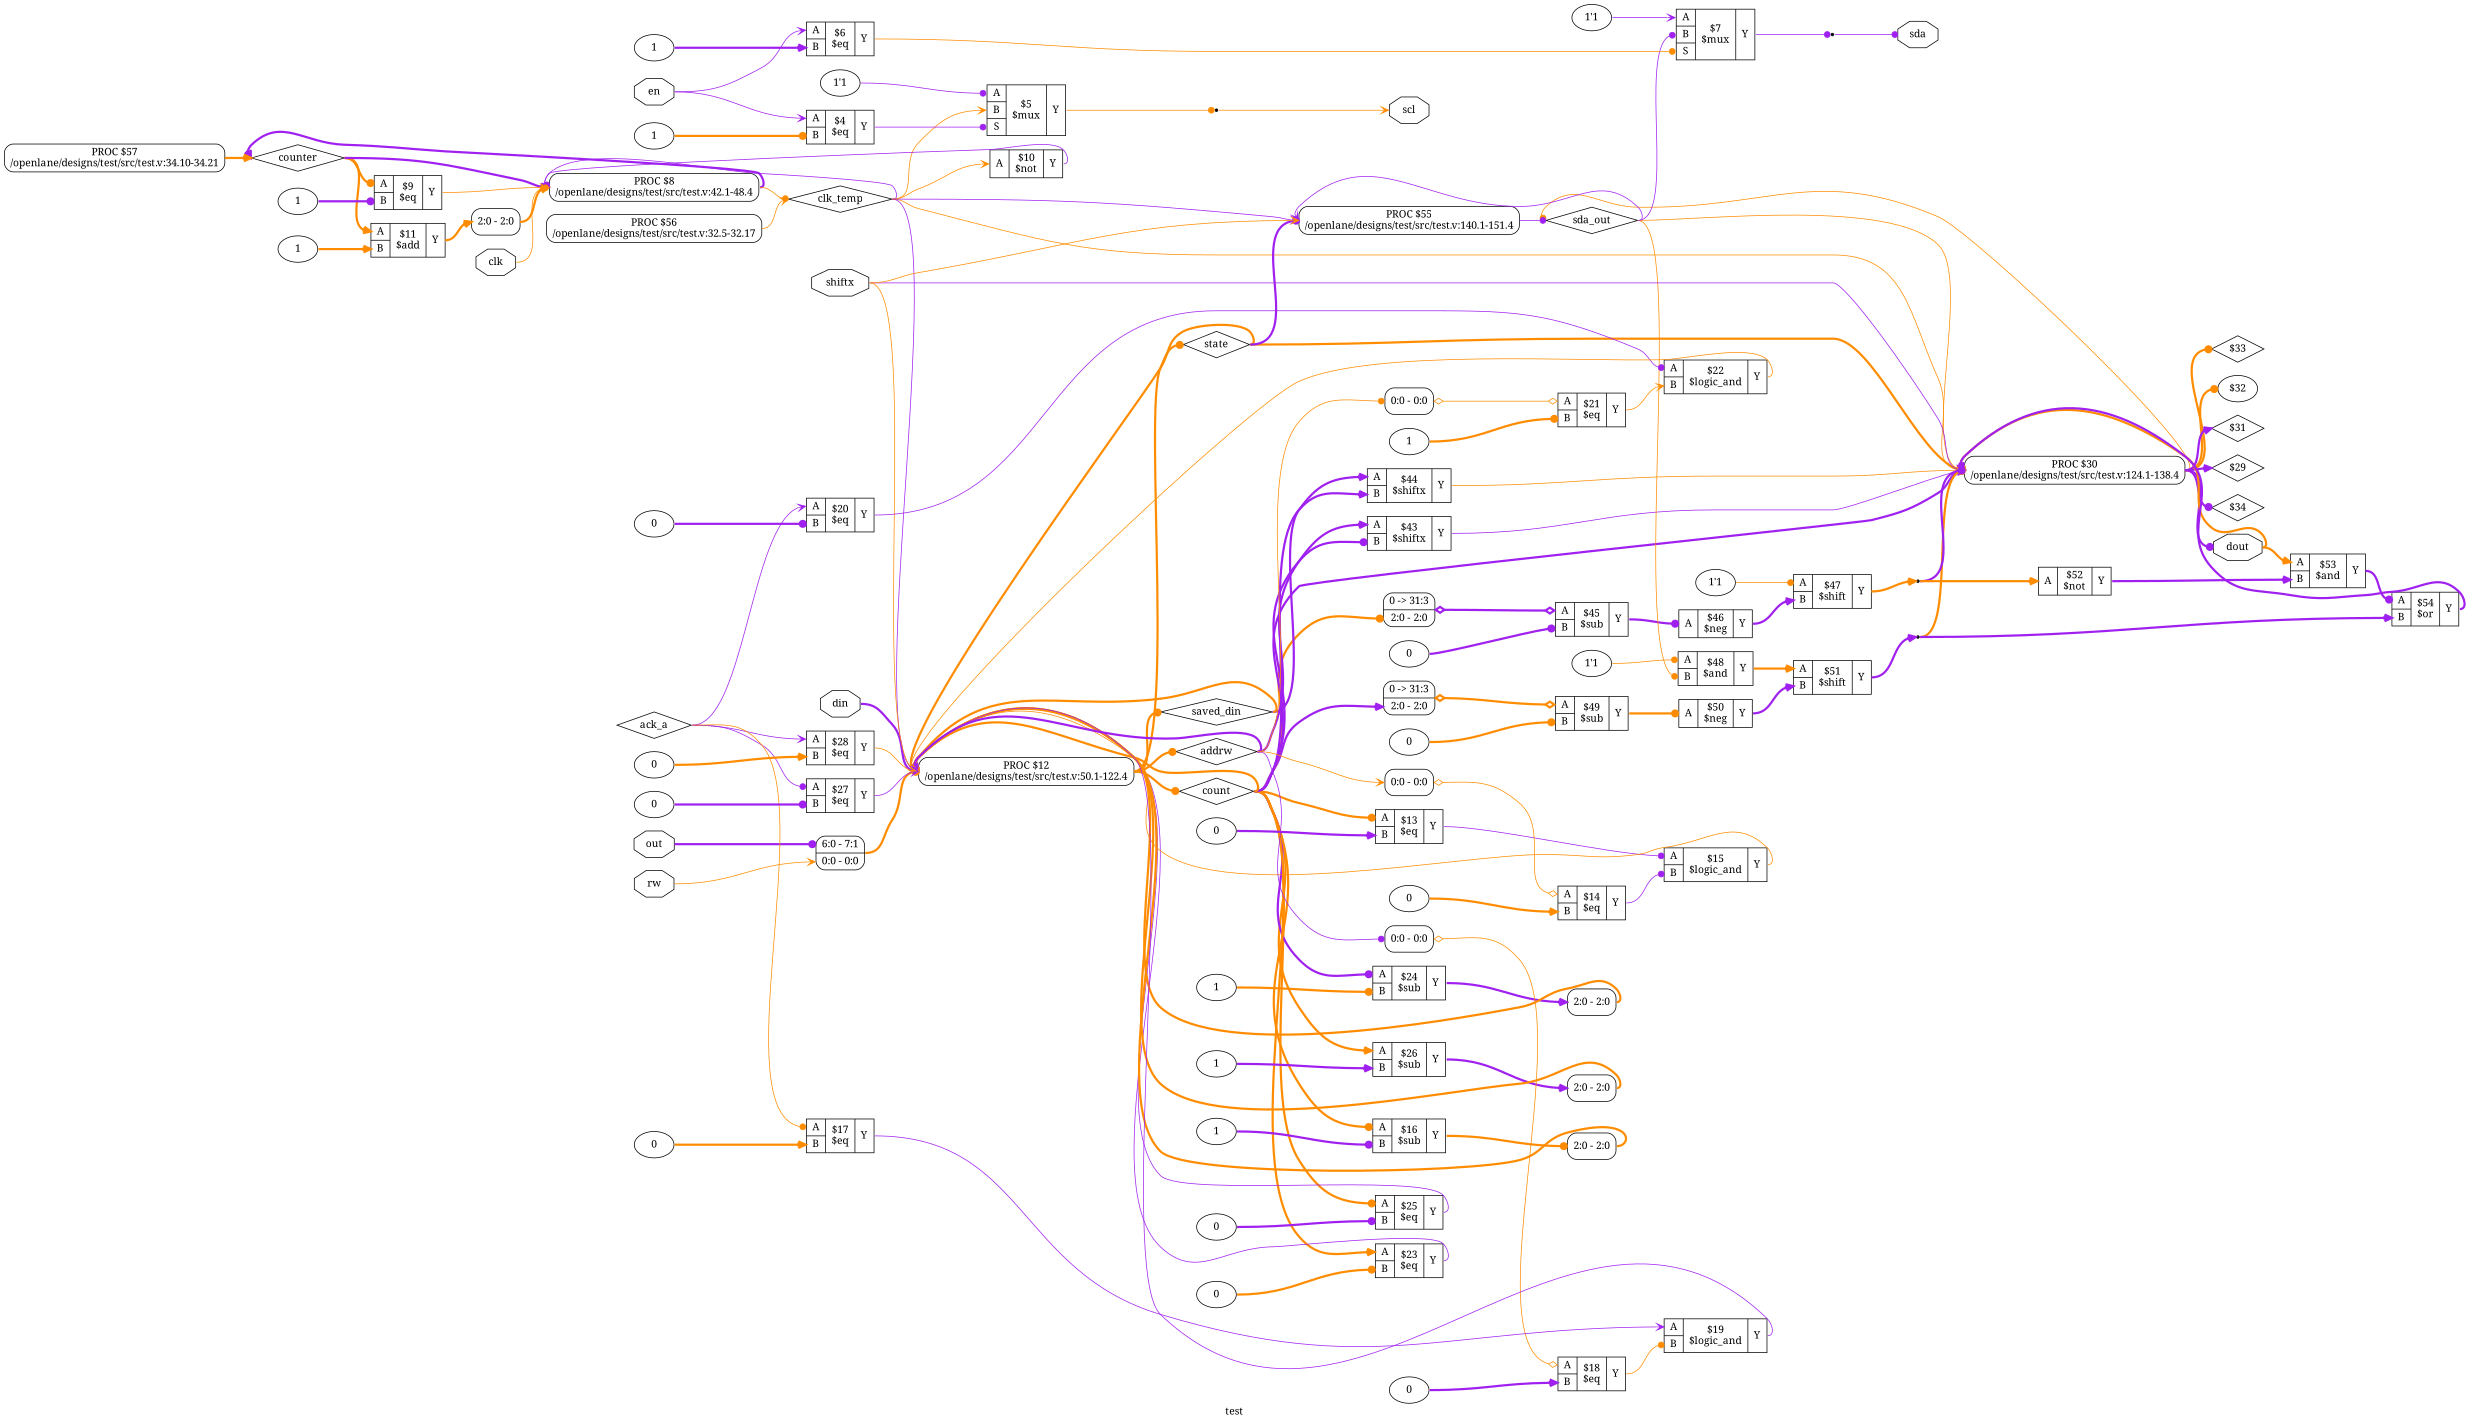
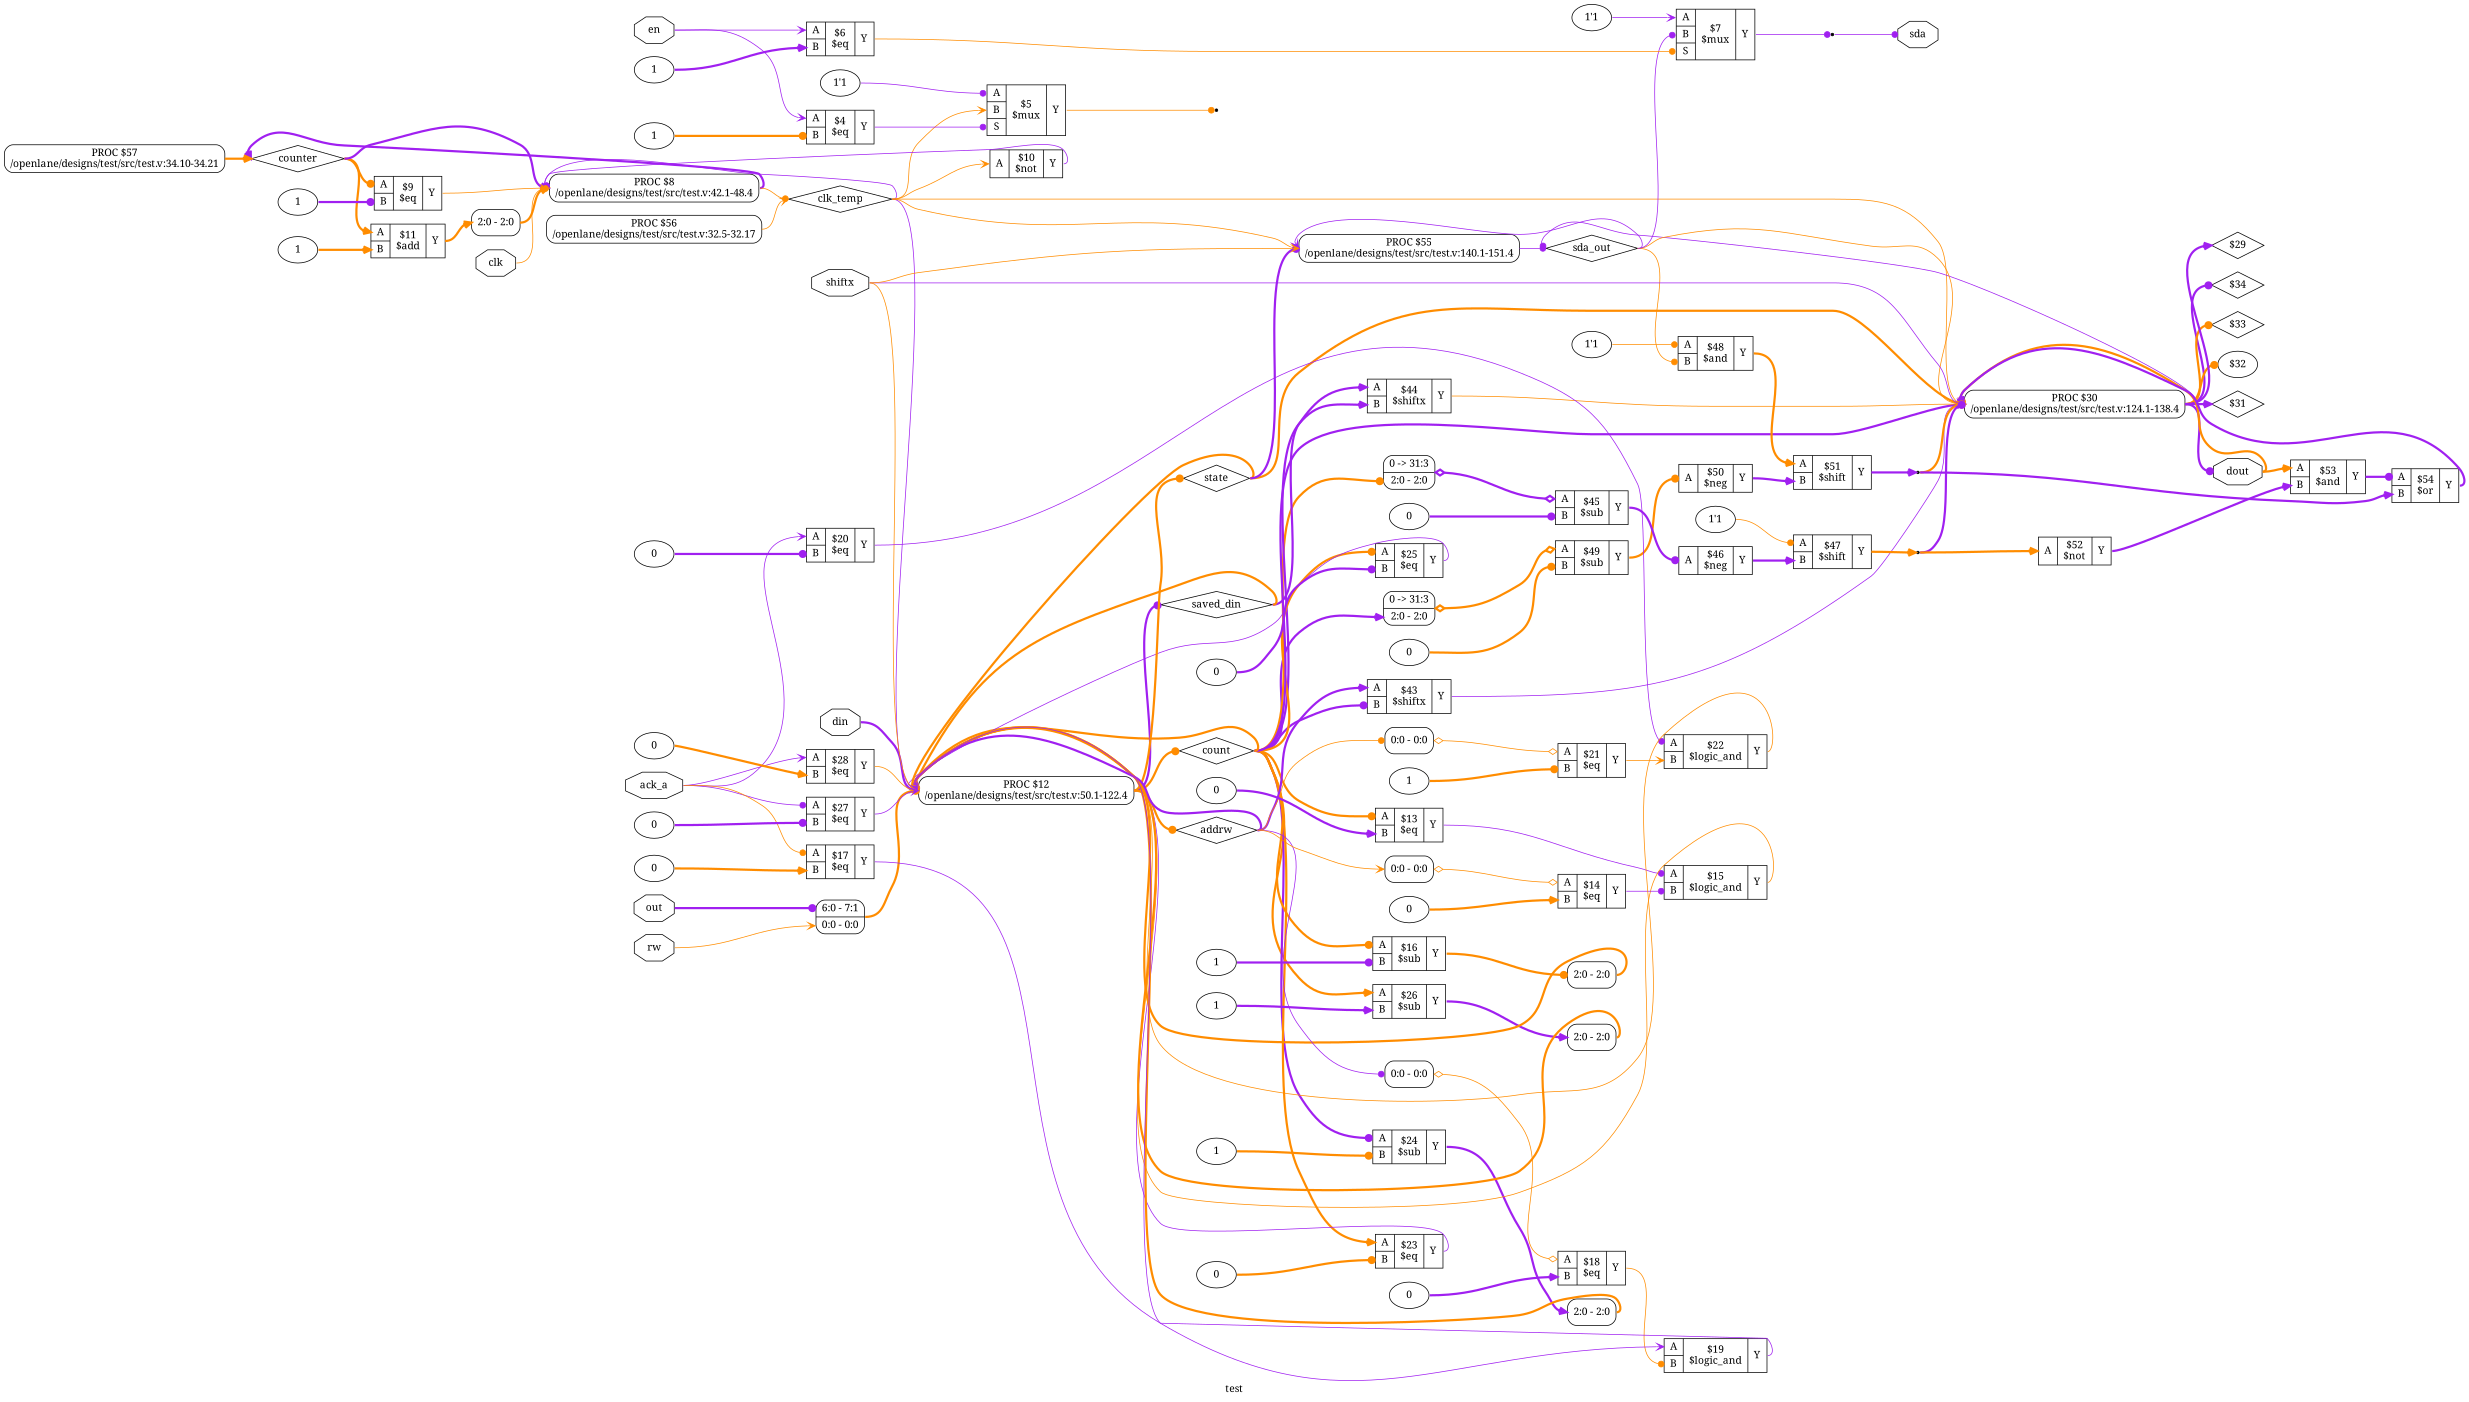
(1409, 110) -> none
(1092, 203) -> (1092, 224)
(1914, 208) -> (1884, 263)
(654, 725) -> (654, 785)
(1147, 729) -> (1147, 700)
